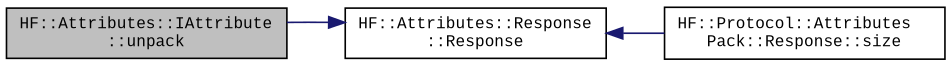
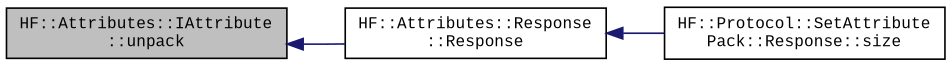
(308, 22) -> (324, 44)
(805, 33) -> (805, 33)
